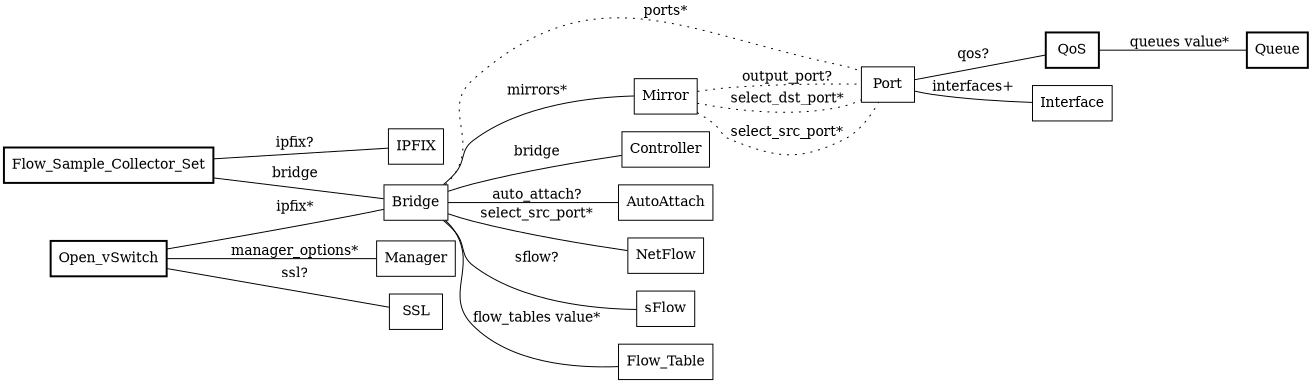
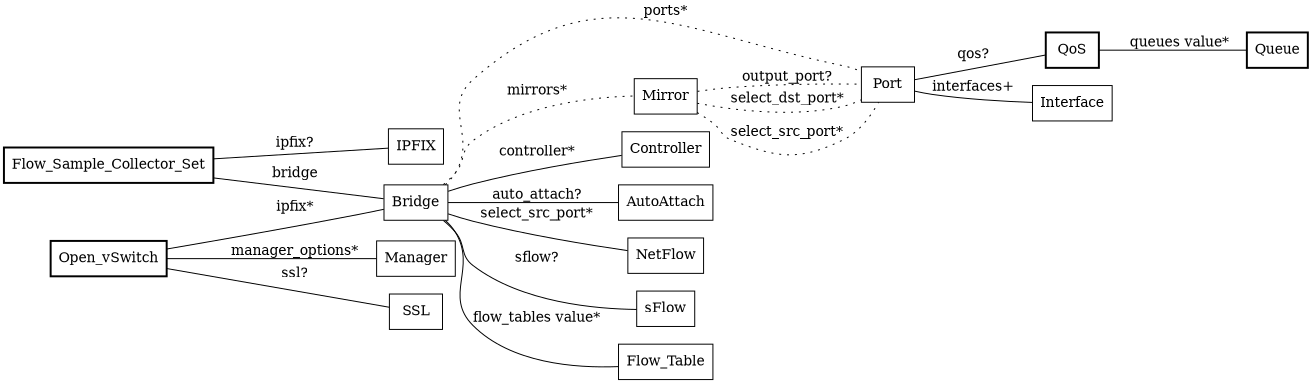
(524, 114) -> (524, 114)
(537, 152) -> (537, 152)
